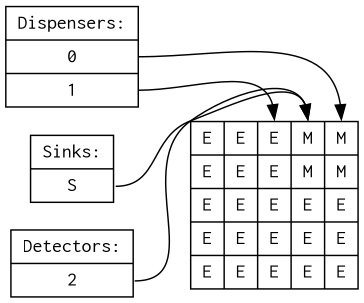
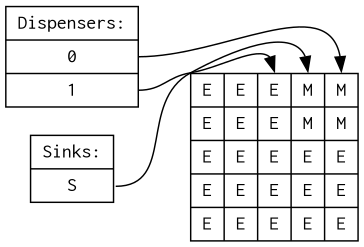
(72, 263) -> none
